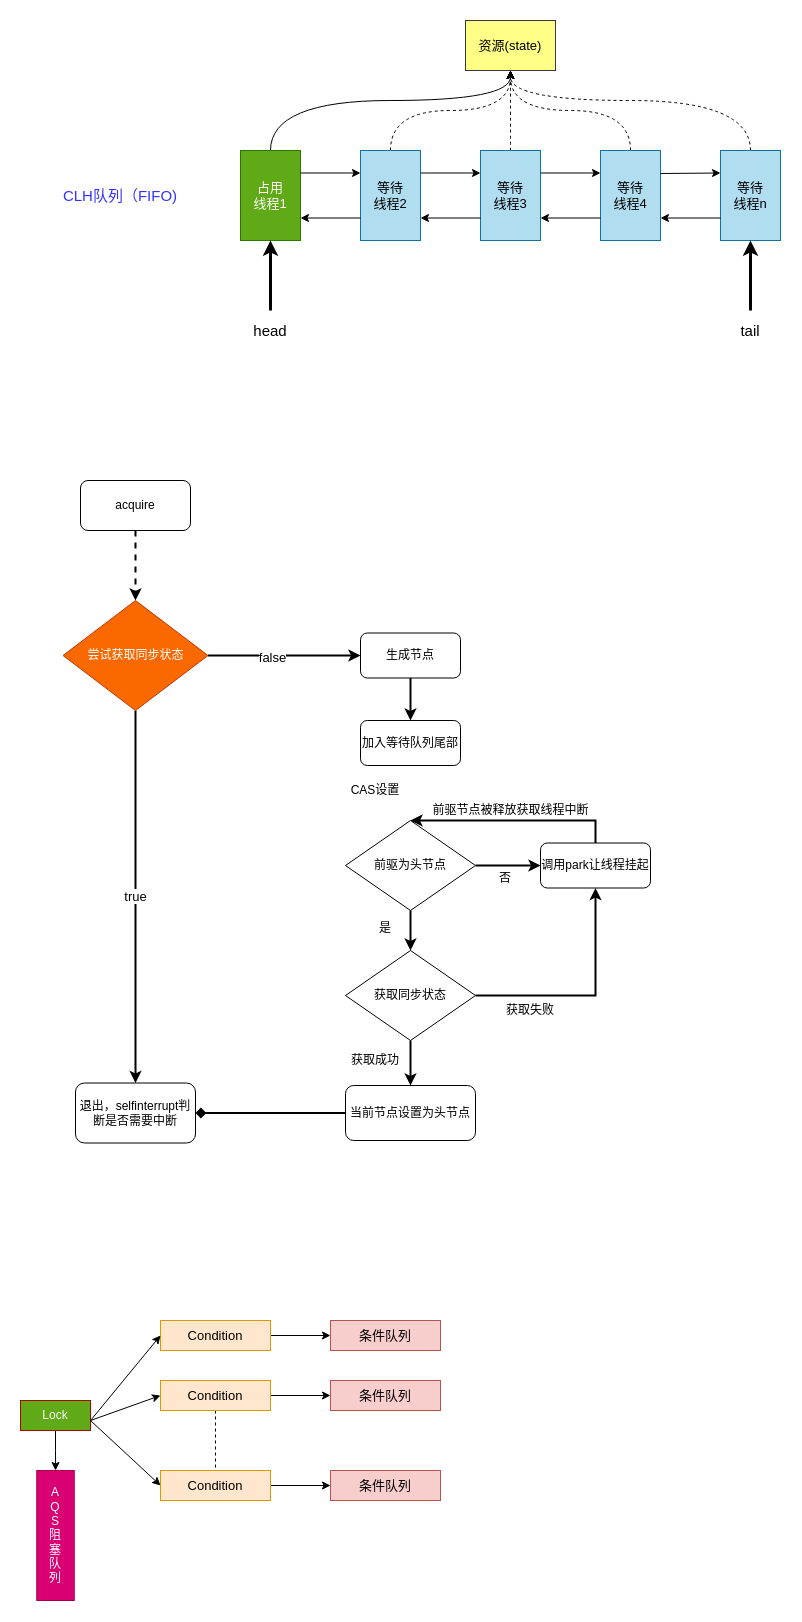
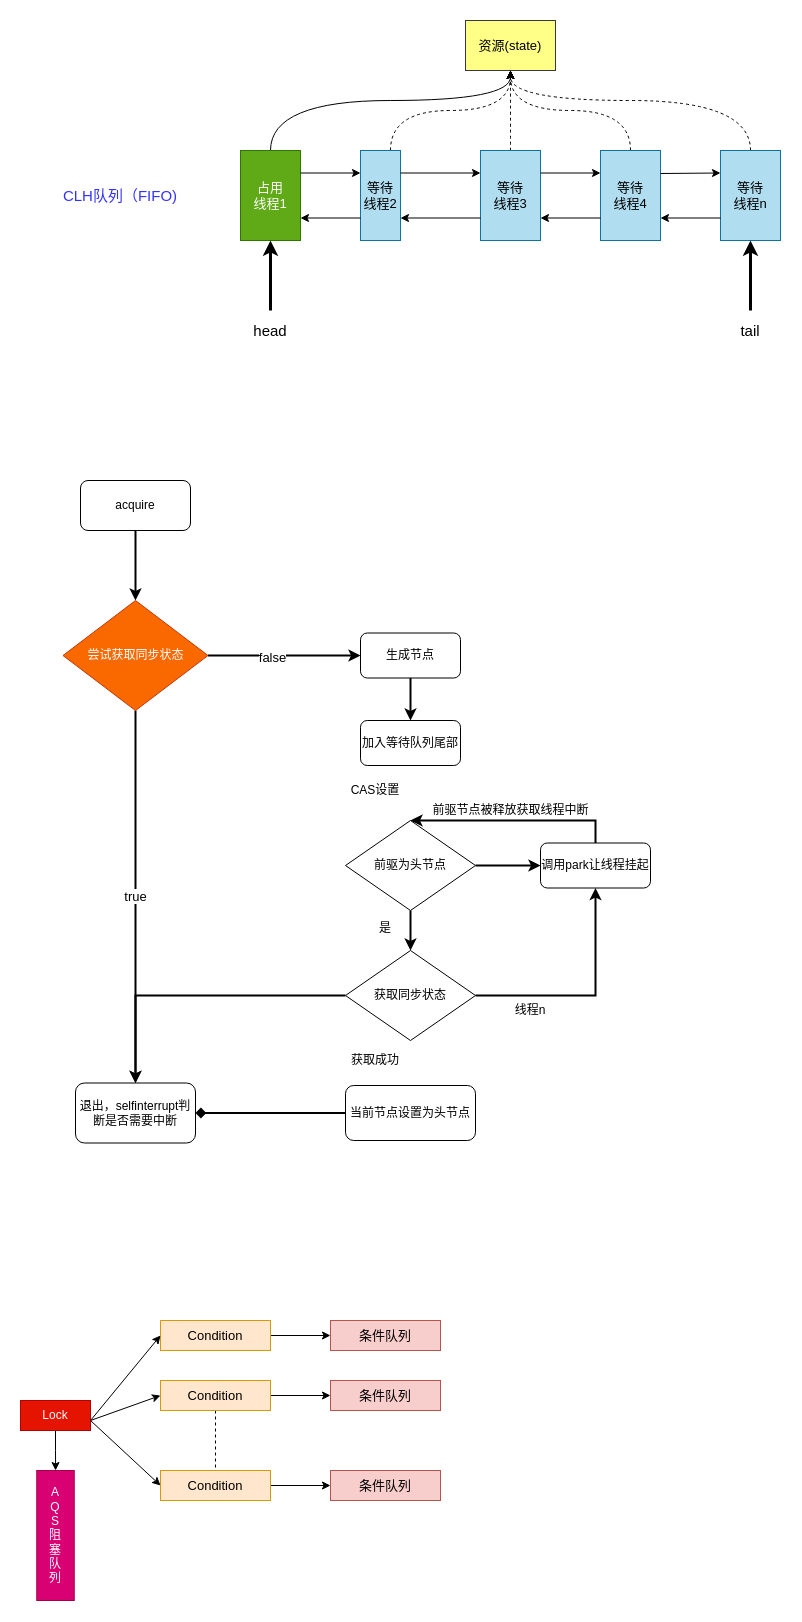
(391, 196) -> (381, 196)
(136, 563) -> (136, 563)
(506, 878) -> none
(531, 1011) -> (531, 1011)
(411, 1059) -> (242, 996)
(56, 1416) -> (56, 1416)
